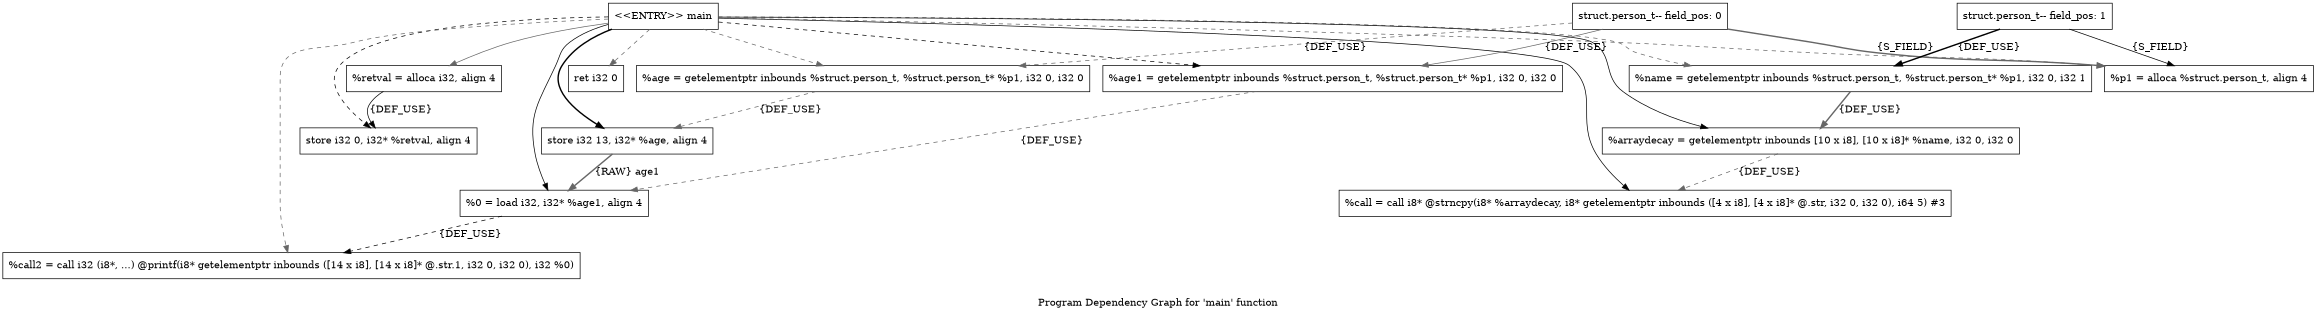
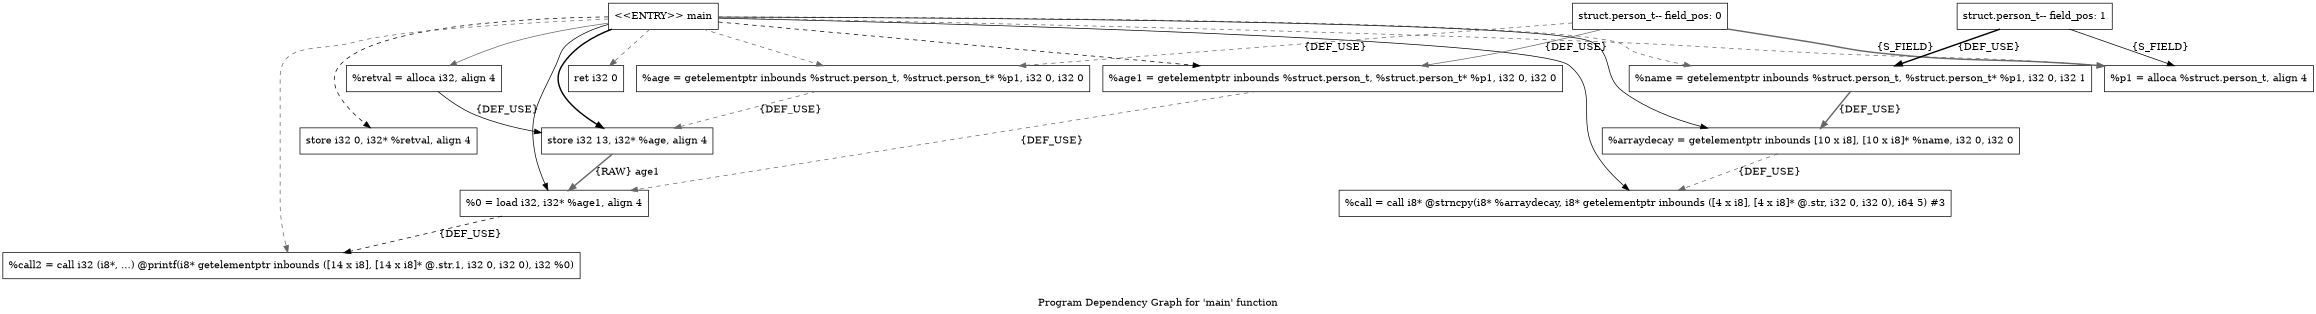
(370, 104) -> (483, 118)
